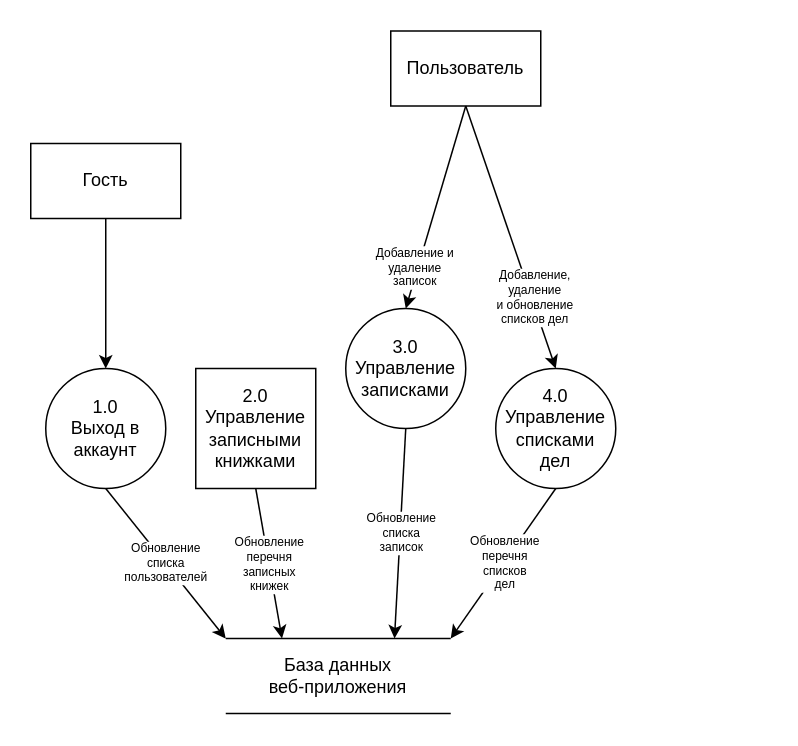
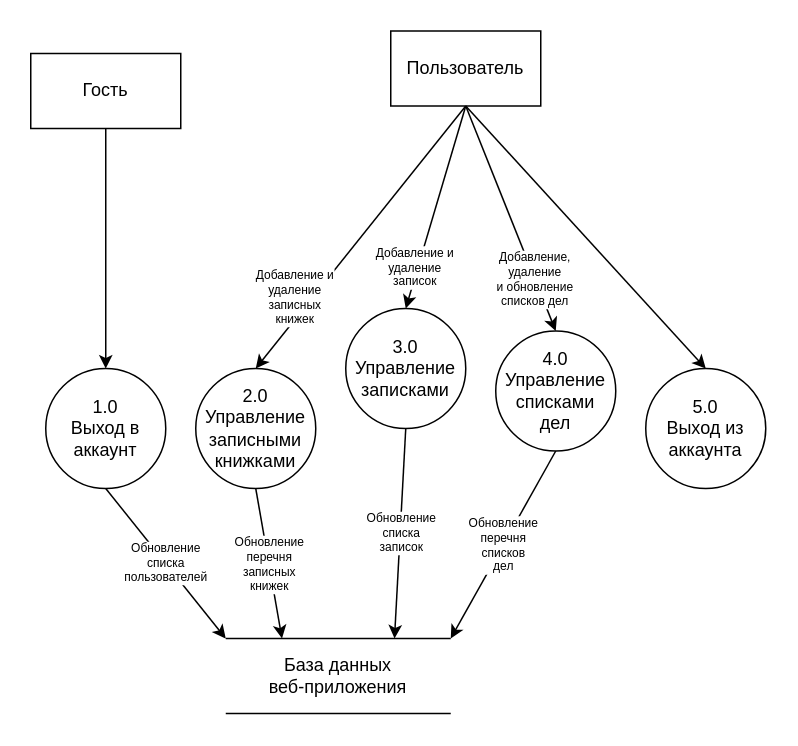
(106, 181) -> (106, 91)
none -> (394, 196)
none -> (585, 236)
(256, 428) -> (256, 428)
(556, 428) -> (556, 391)
none -> (706, 428)
